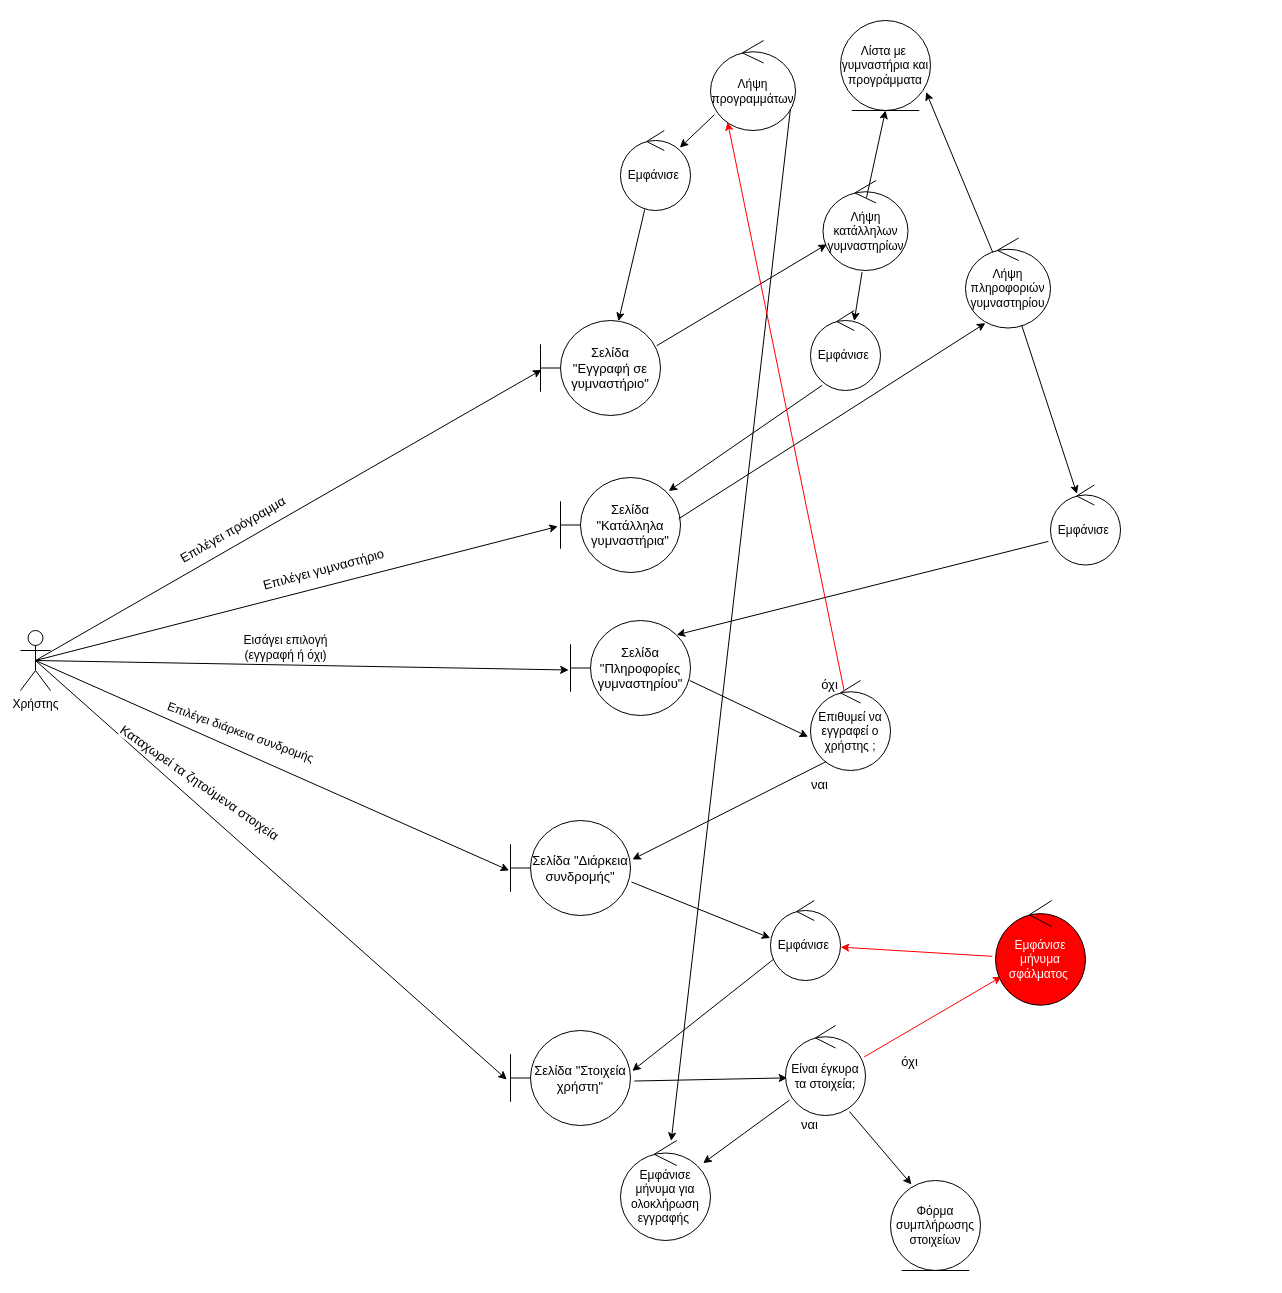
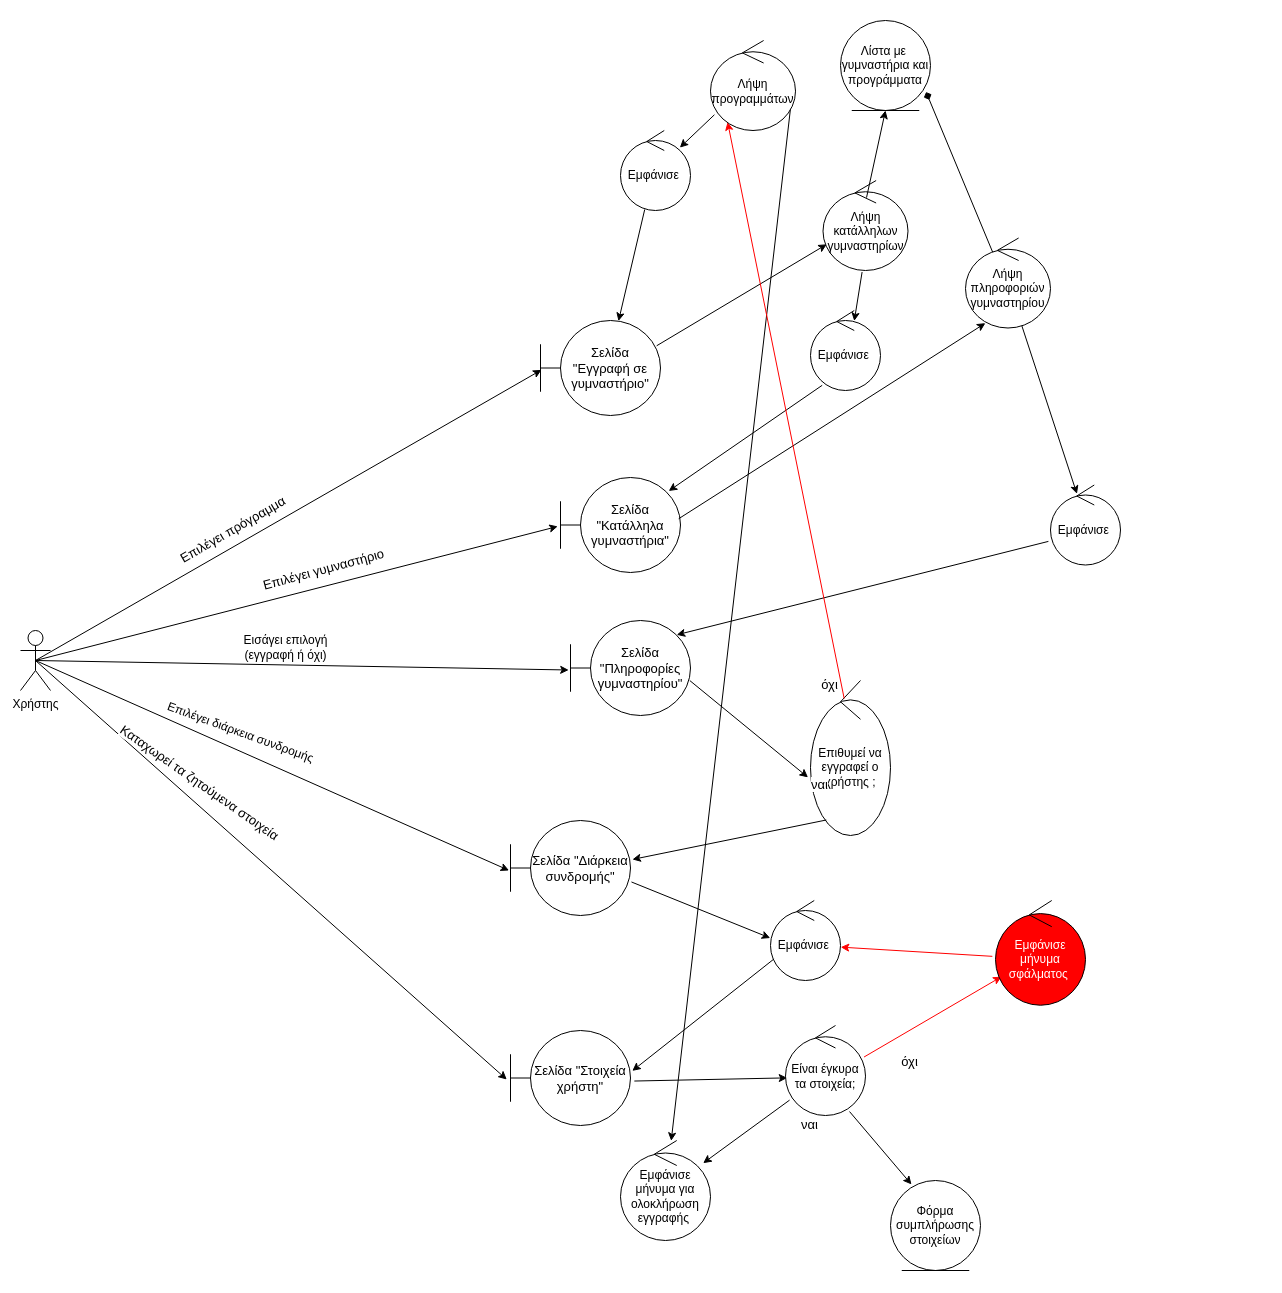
(929, 99) -> (929, 100)
(851, 726) -> (851, 758)
